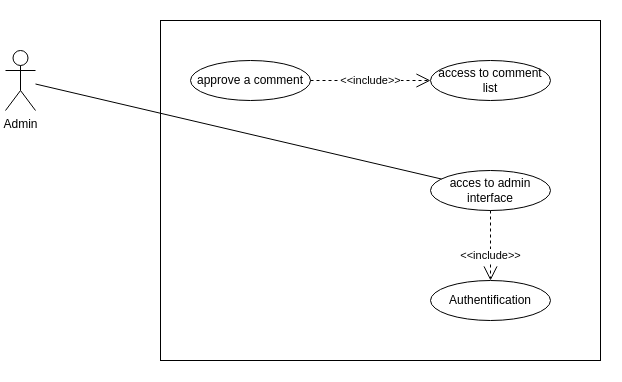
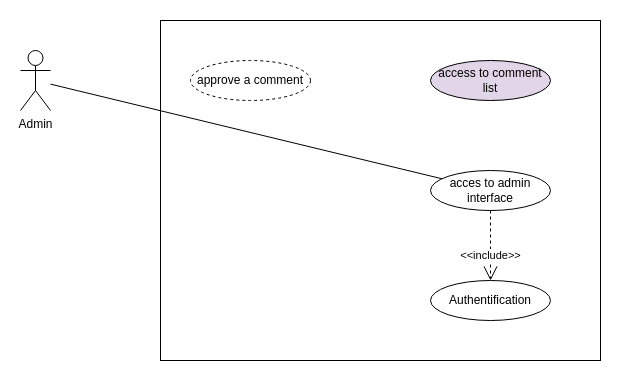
(21, 81) -> (36, 81)
(251, 81) -> (251, 81)
(369, 81) -> none
(491, 81) -> (491, 81)
